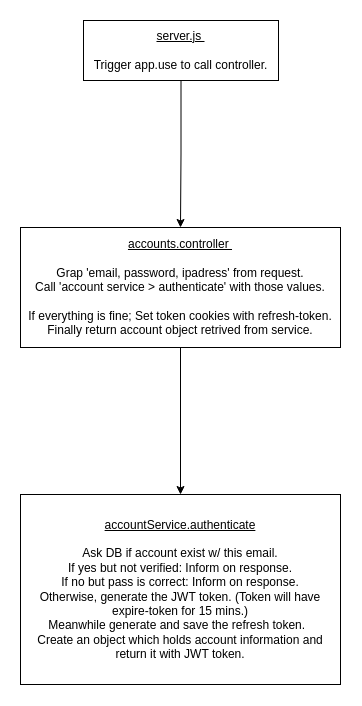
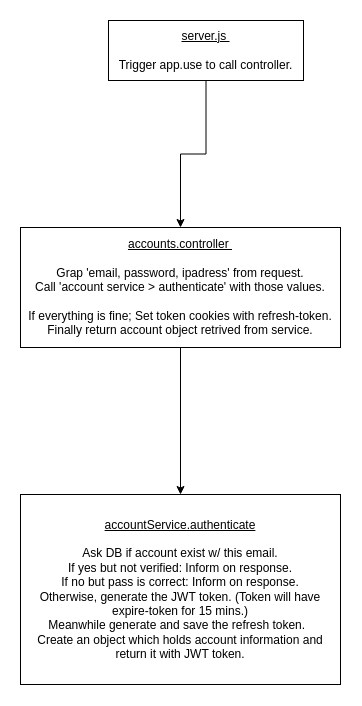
(181, 51) -> (206, 51)
